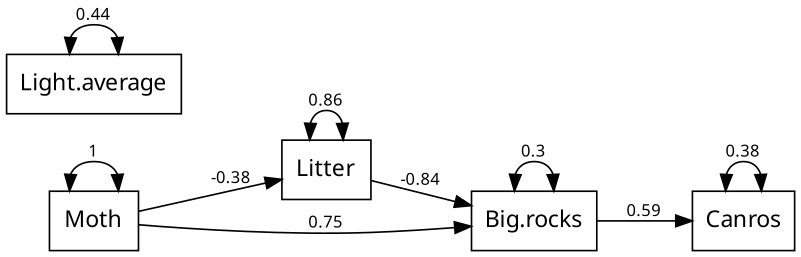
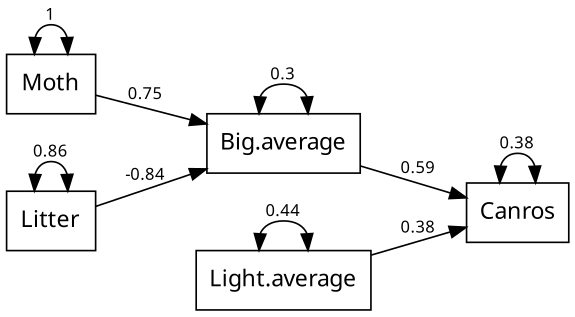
(202, 197) -> none
(534, 221) -> (284, 143)
none -> (411, 244)
